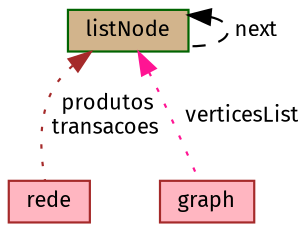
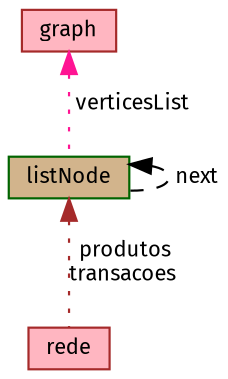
(175, 126) -> (69, 115)
